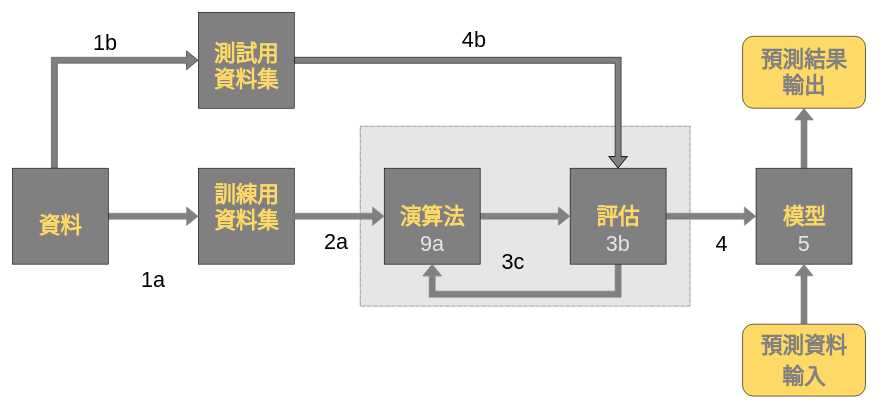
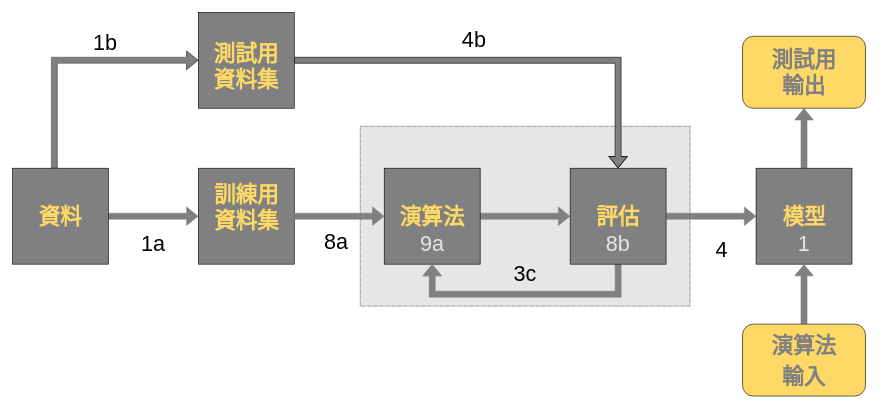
(804, 72) -> (804, 72)
(60, 225) -> (60, 216)
(336, 242) -> (336, 242)
(618, 244) -> (618, 244)
(722, 244) -> (722, 250)
(804, 244) -> (804, 244)
(513, 261) -> (525, 273)
(153, 279) -> (153, 243)
(804, 360) -> (804, 360)
